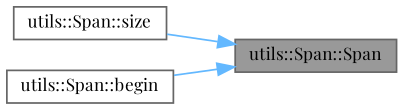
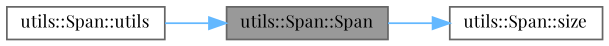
(192, 38) -> (410, 23)
(90, 87) -> (86, 23)
